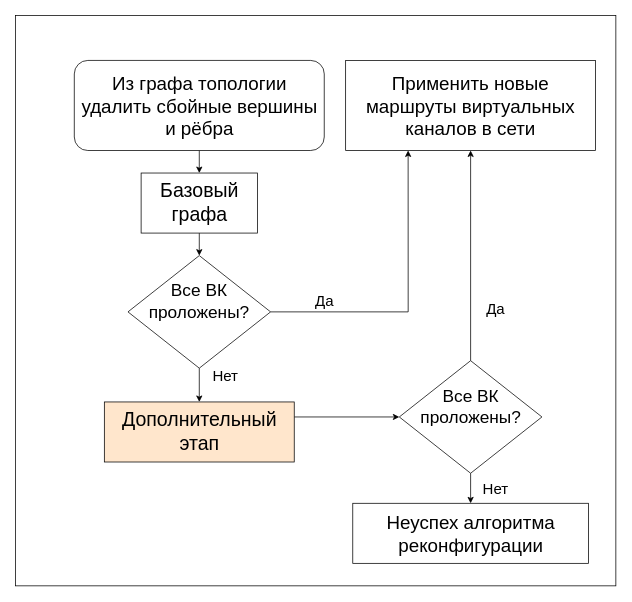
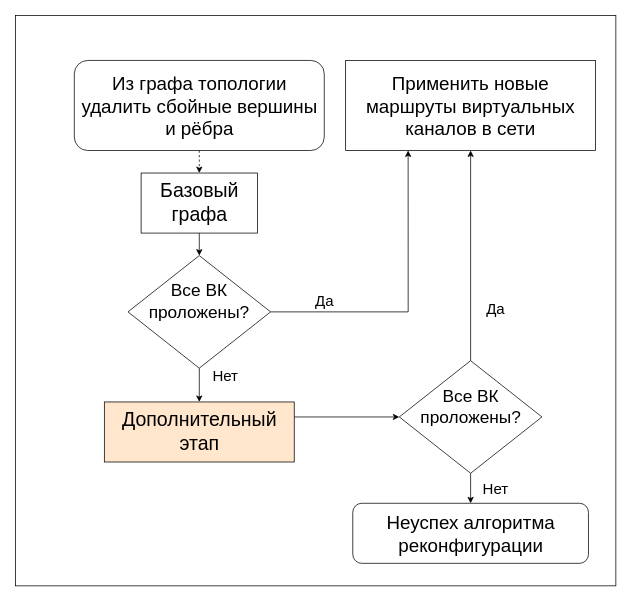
(199, 160) -> (199, 160)
(470, 533) -> (470, 533)
